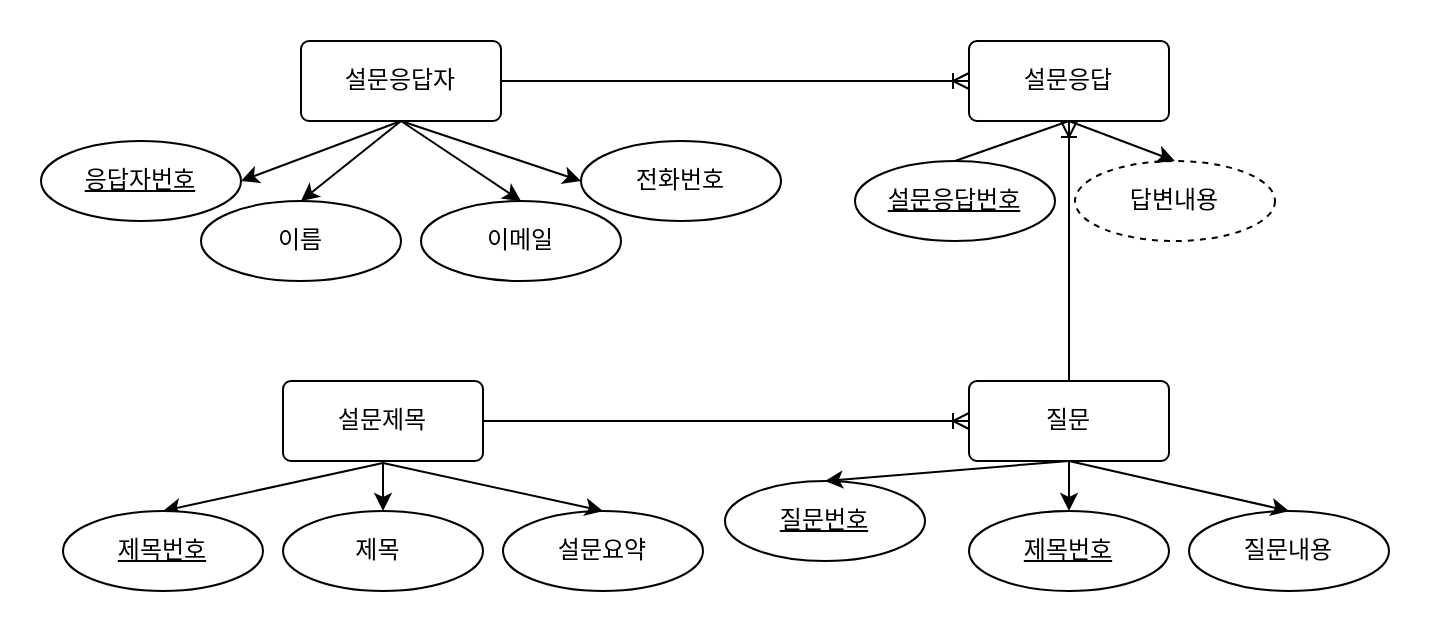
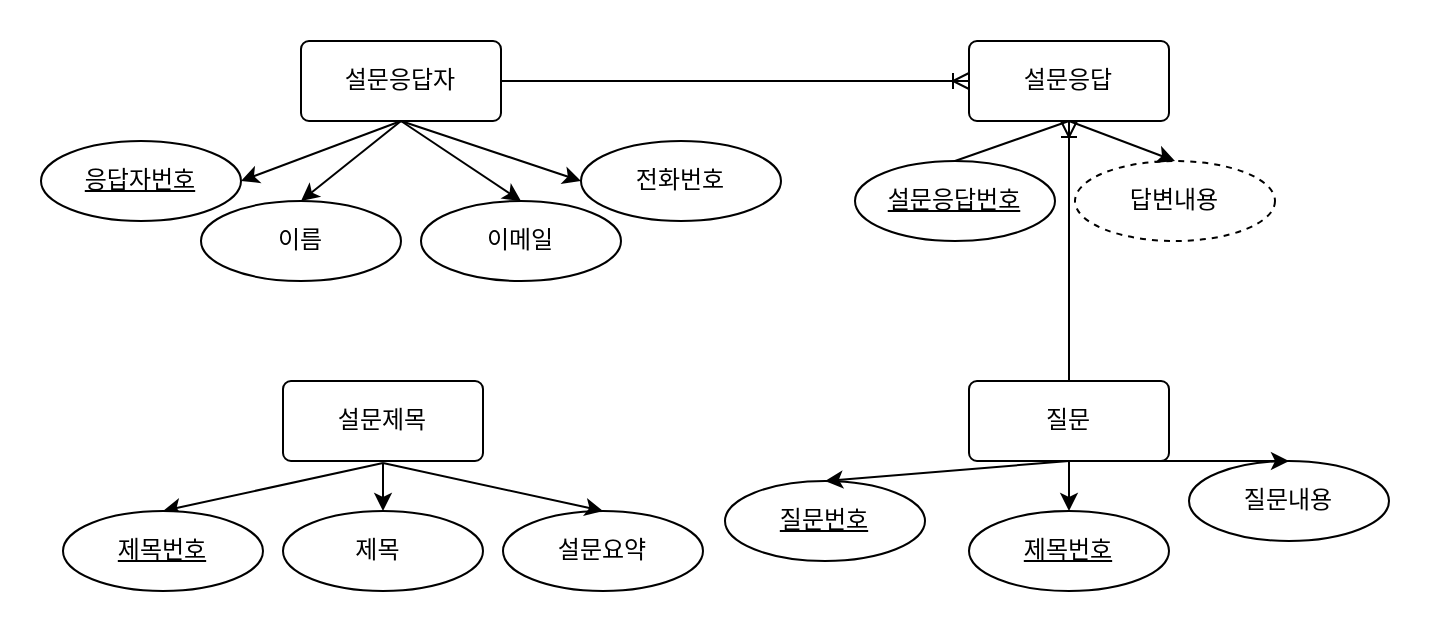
(726, 421) -> none
(1289, 551) -> (1289, 501)
